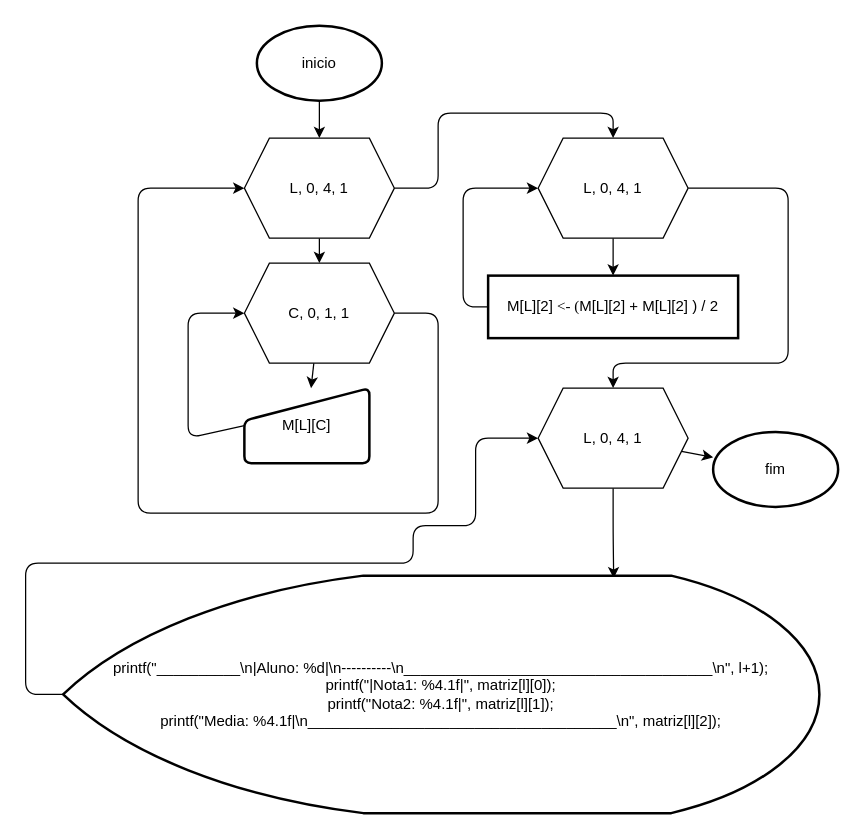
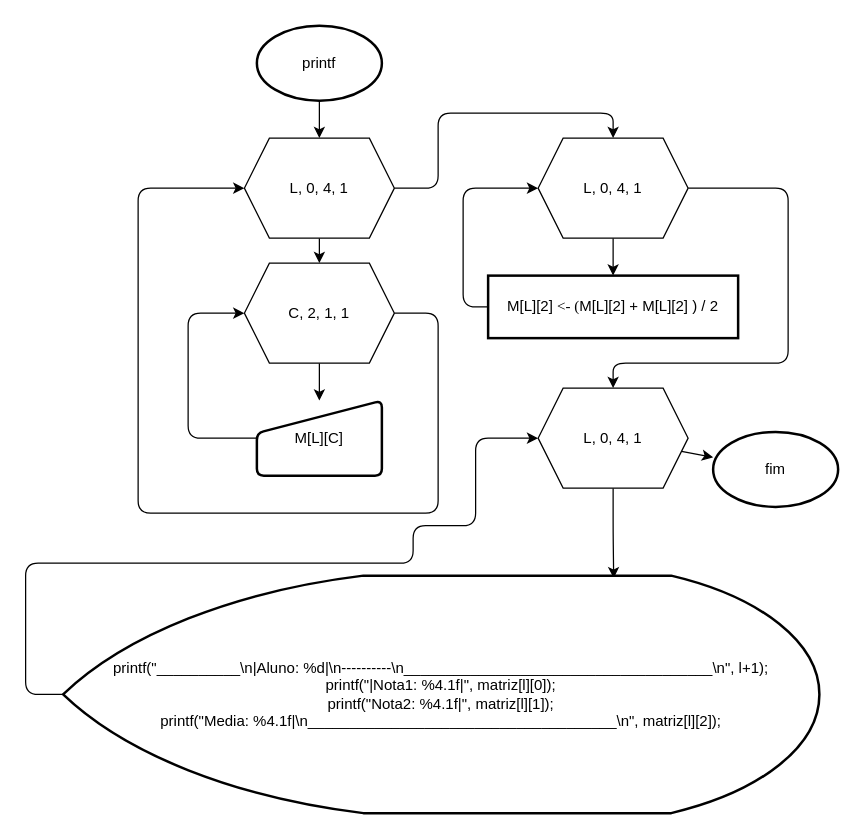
(319, 63) -> (319, 63)
(319, 313) -> (319, 313)
(307, 426) -> (319, 438)
